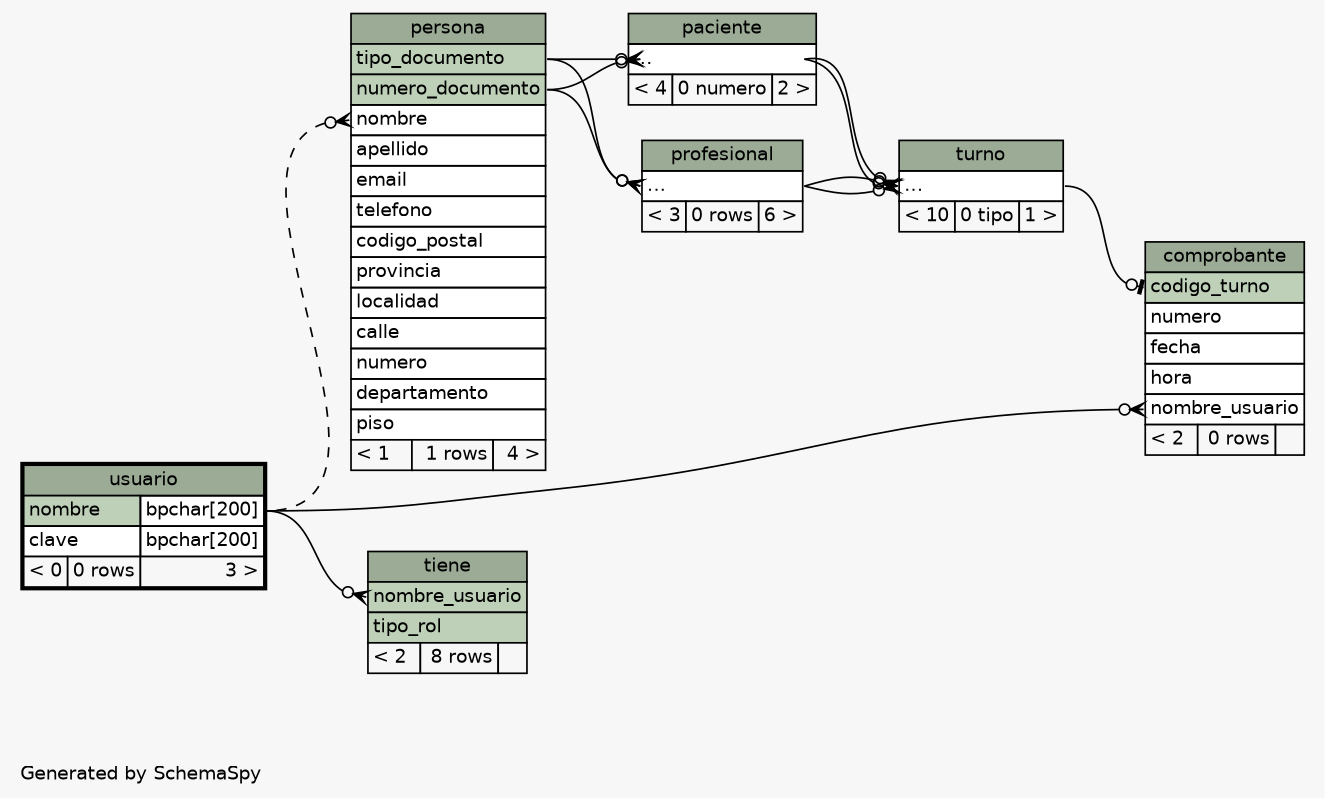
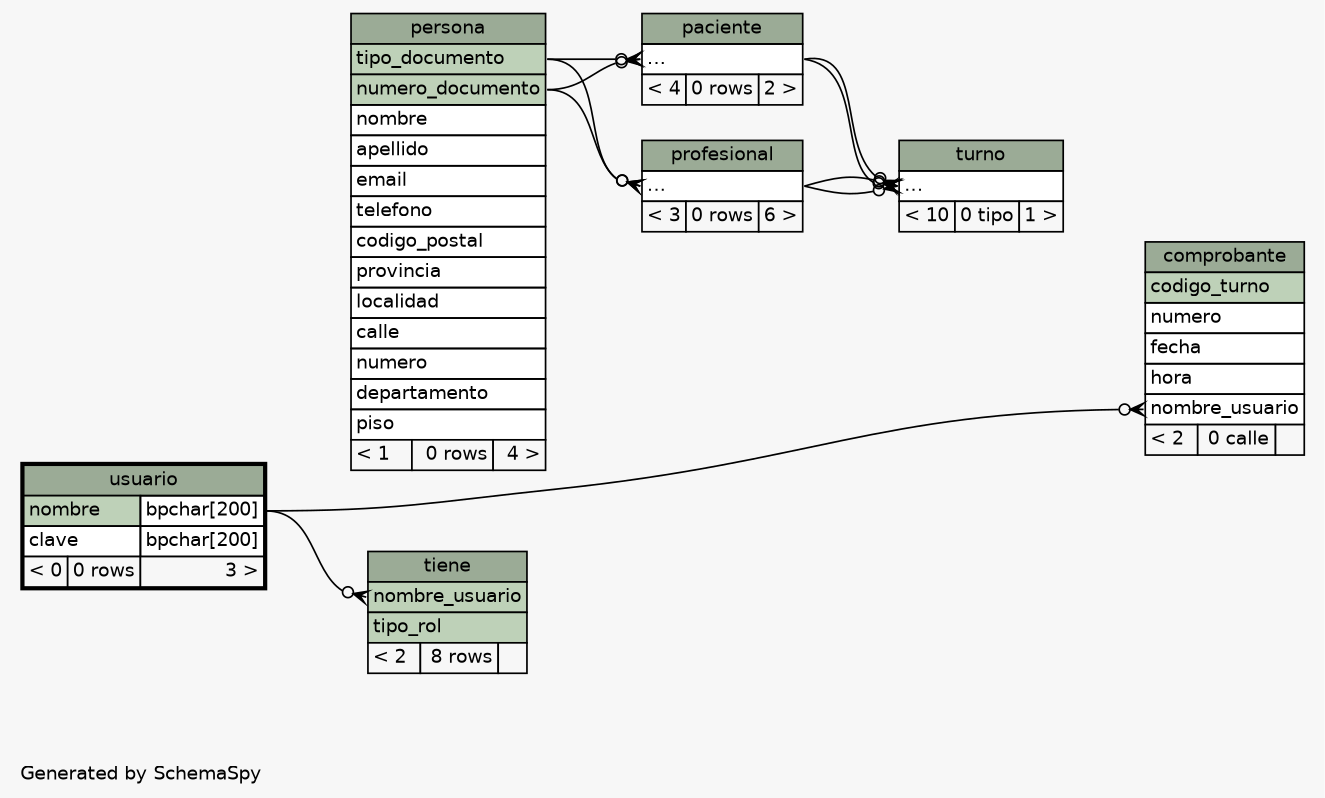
(722, 89) -> (722, 89)
(1102, 228) -> none
(310, 327) -> none
(1239, 439) -> (1239, 439)
(457, 454) -> (457, 454)
